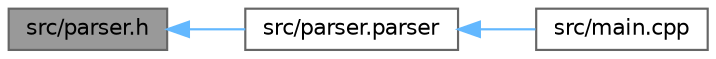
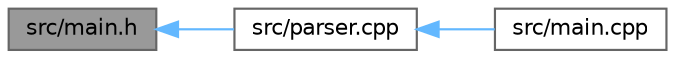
(88, 29) -> (82, 29)
(352, 29) -> (326, 29)
